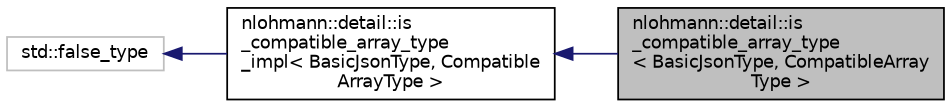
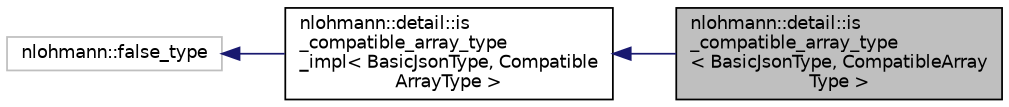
(85, 54) -> (114, 54)
